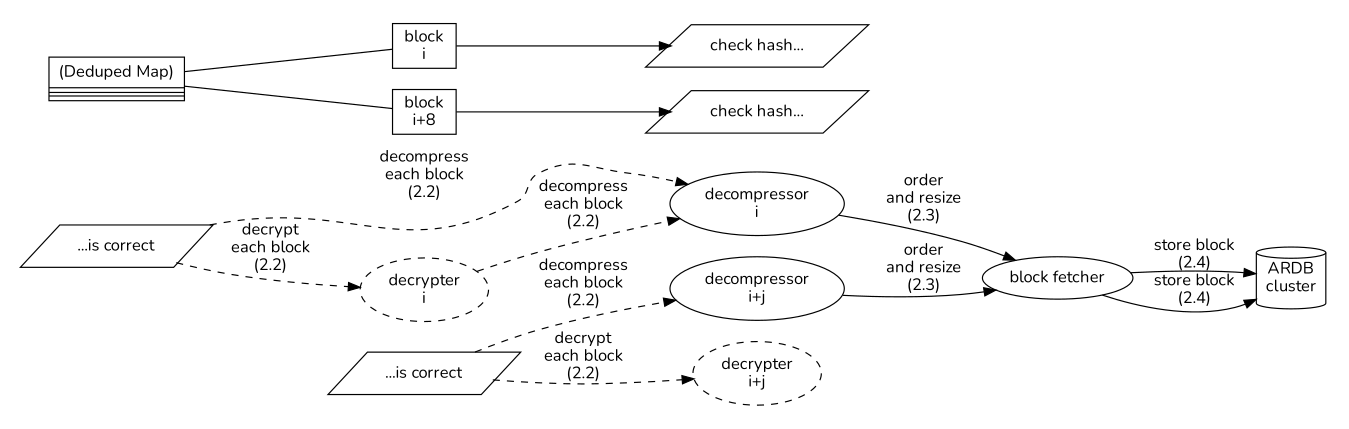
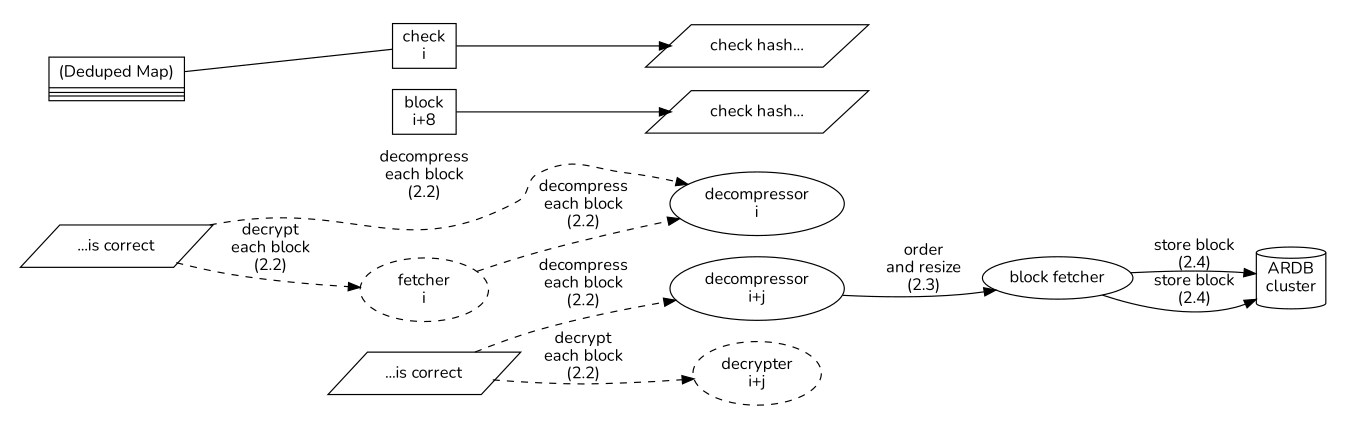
(424, 46) -> (424, 46)
(288, 97) -> none
(922, 232) -> none
(424, 290) -> (424, 290)
